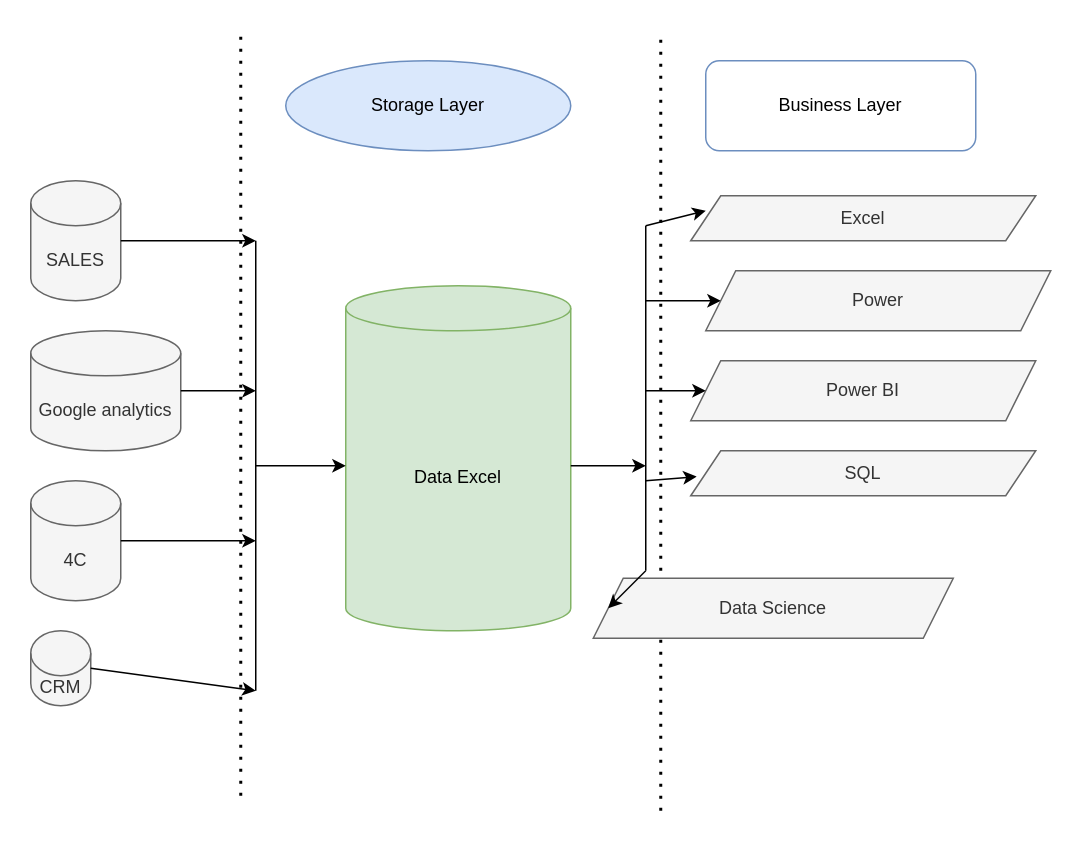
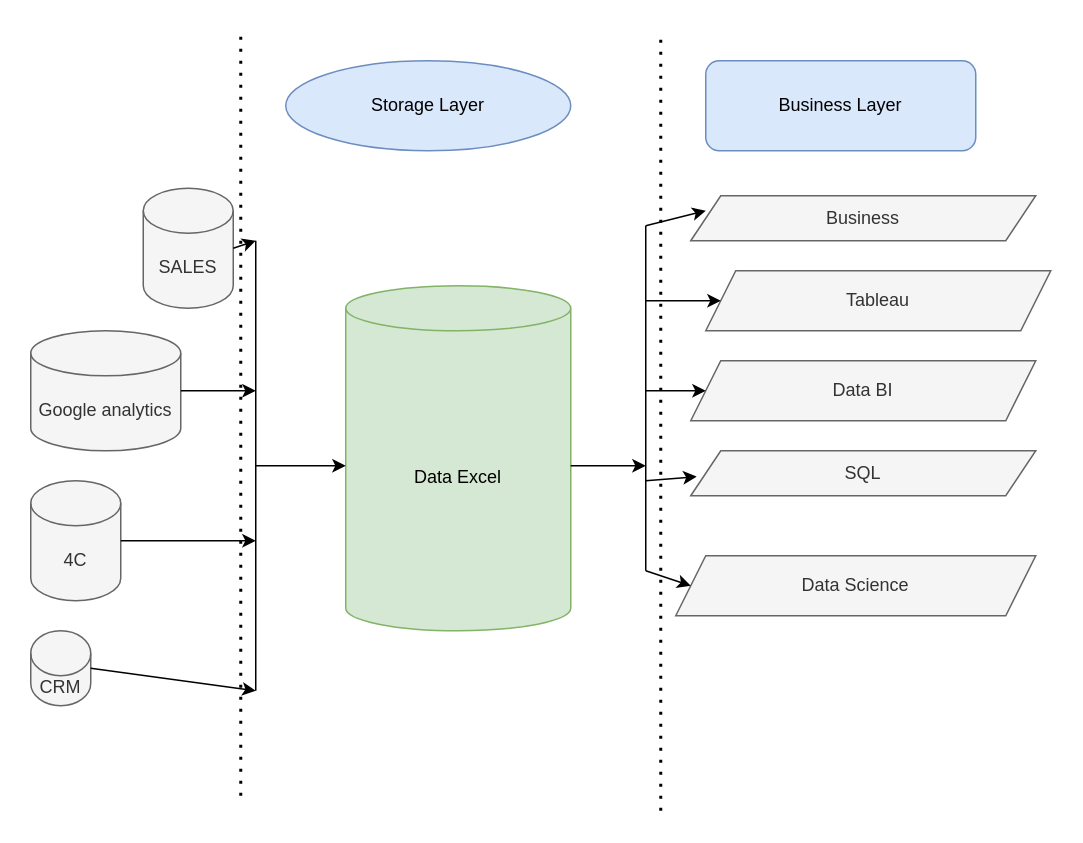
(841, 106) -> (841, 106)
(863, 218) -> (863, 218)
(76, 241) -> (188, 248)
(878, 301) -> (878, 301)
(863, 391) -> (863, 391)
(773, 608) -> (856, 586)
